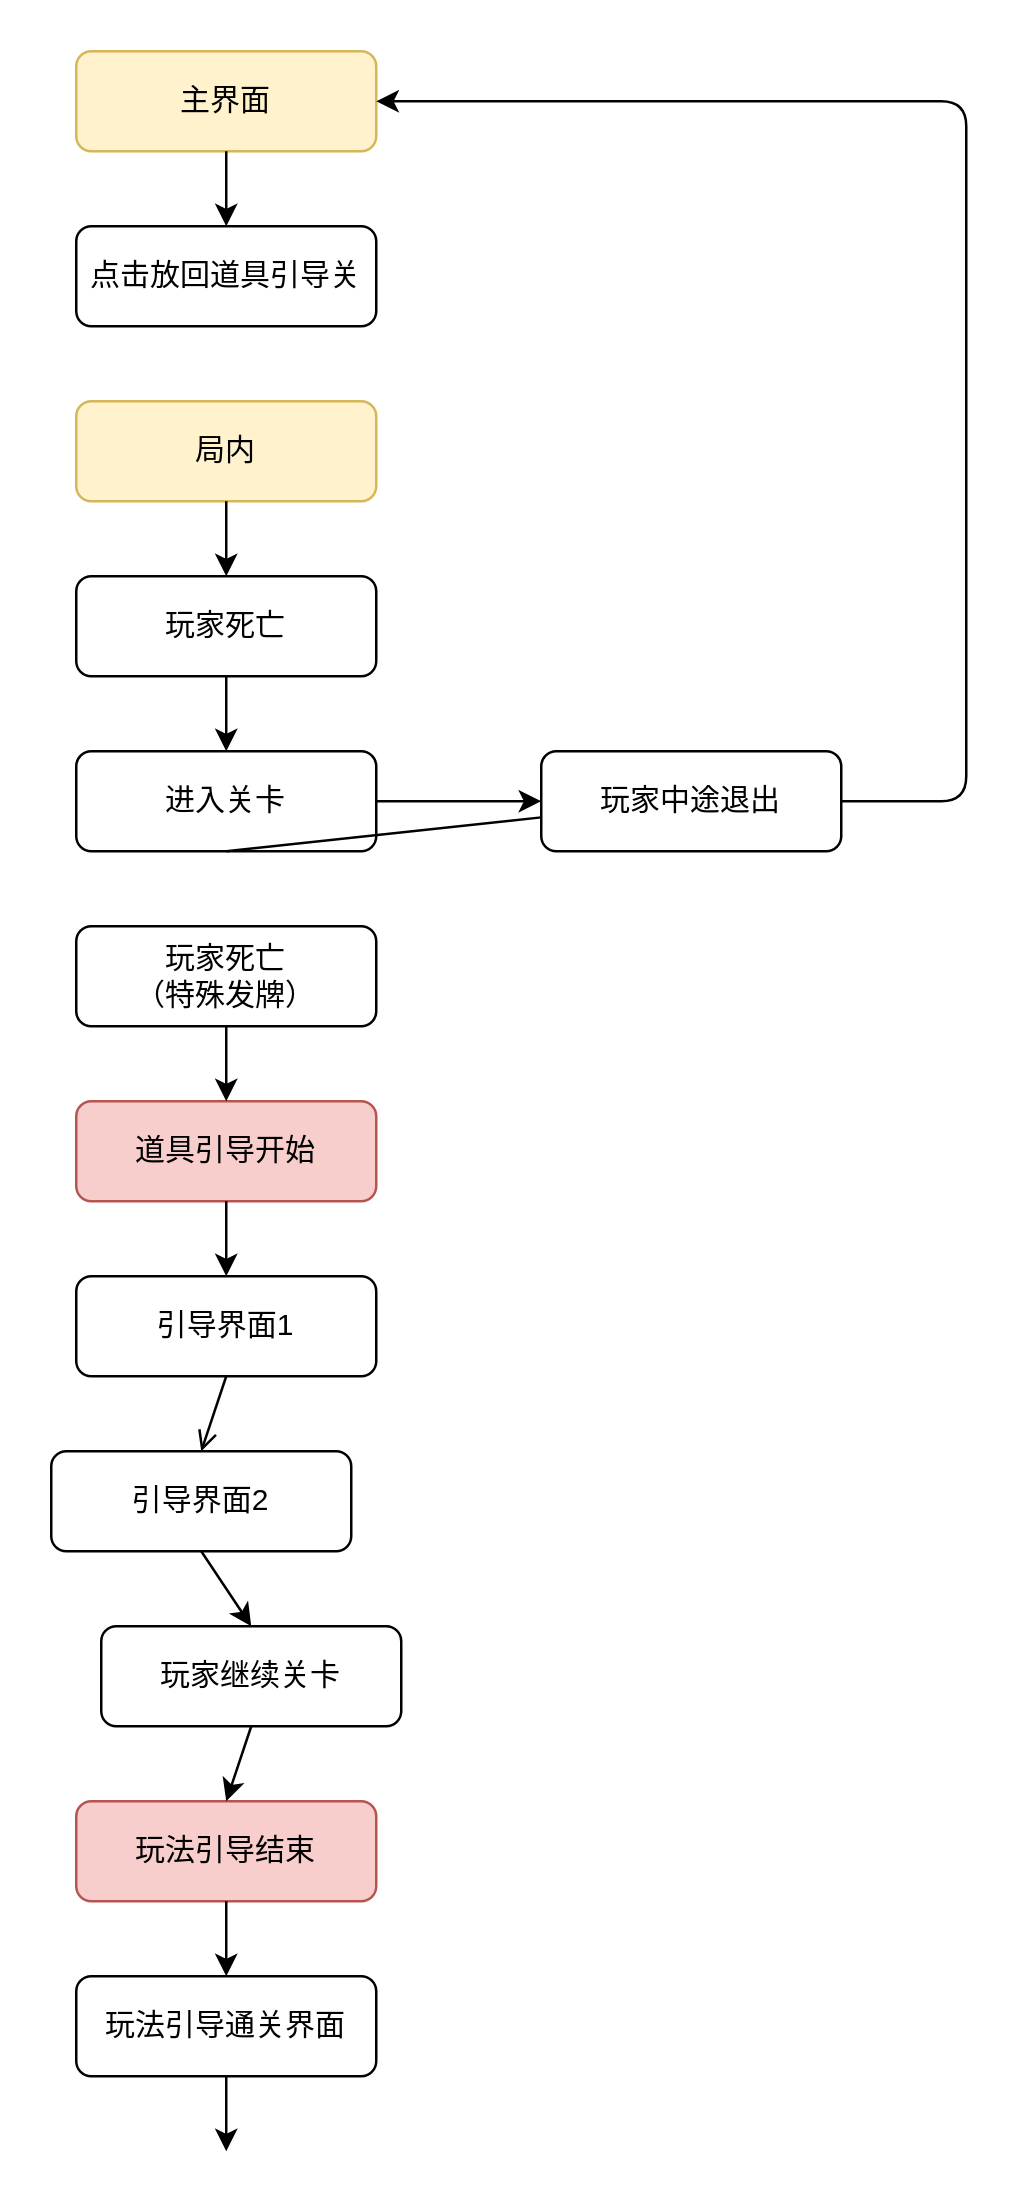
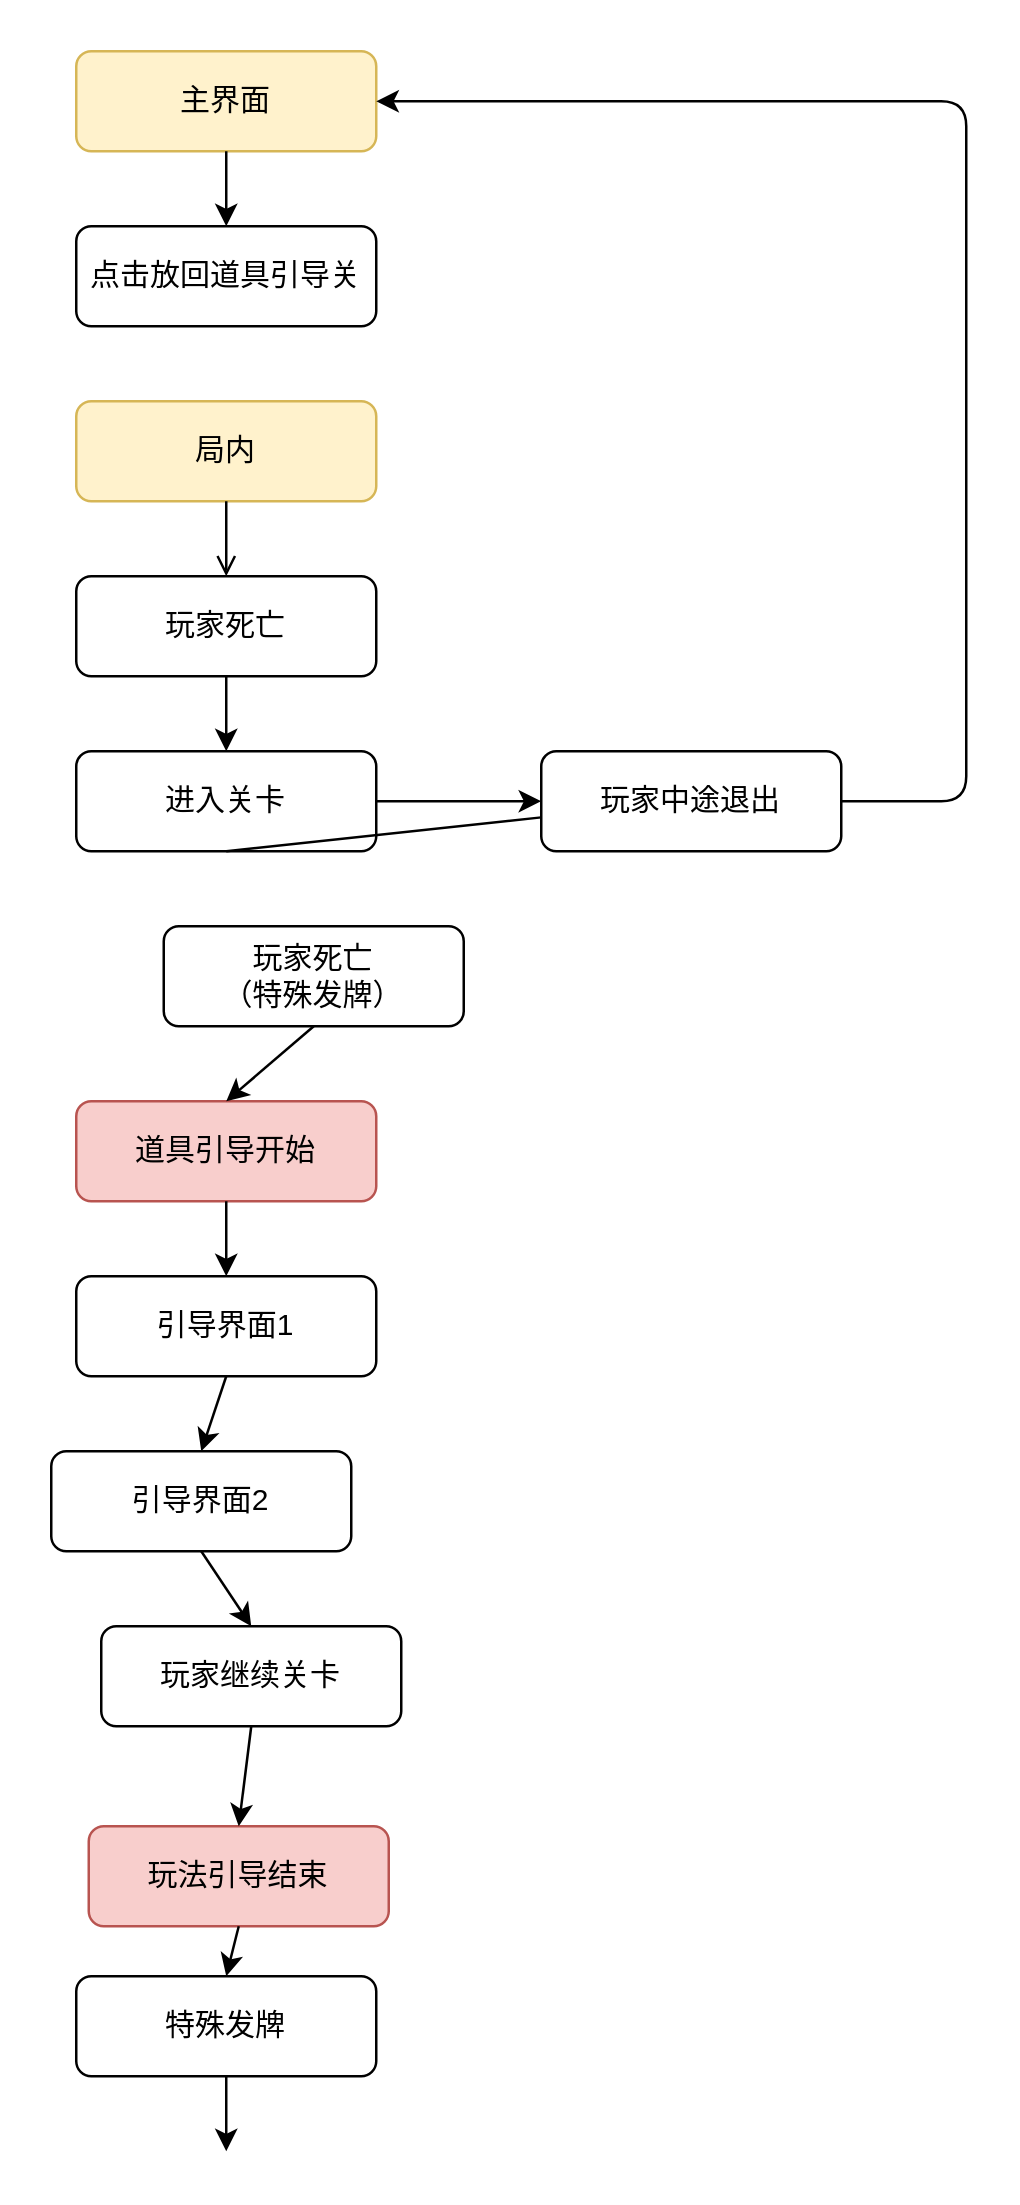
(226, 558) -> (226, 562)
(226, 976) -> (314, 976)
(206, 1437) -> (207, 1434)
(226, 1851) -> (239, 1876)
(226, 2026) -> (226, 2026)
